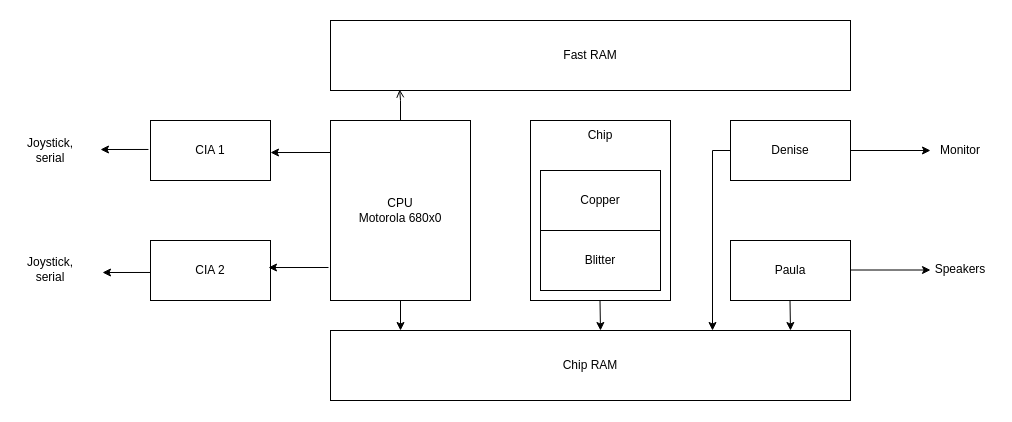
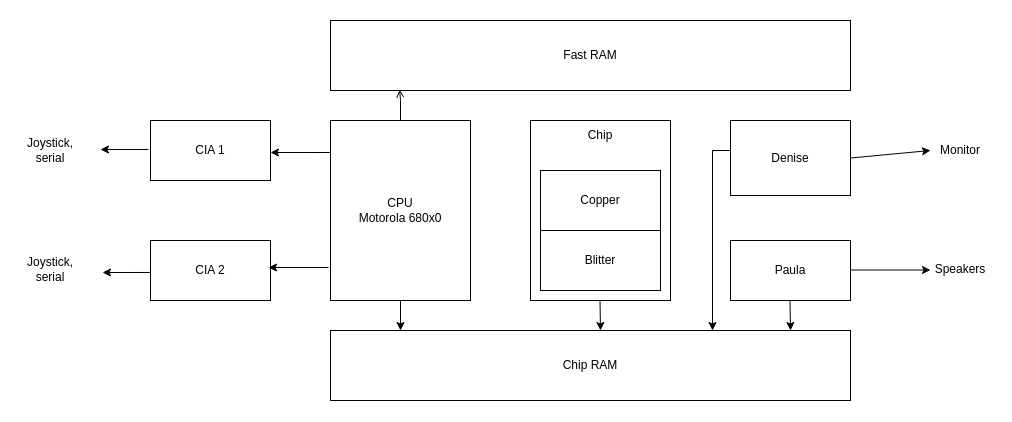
(791, 151) -> (791, 158)
